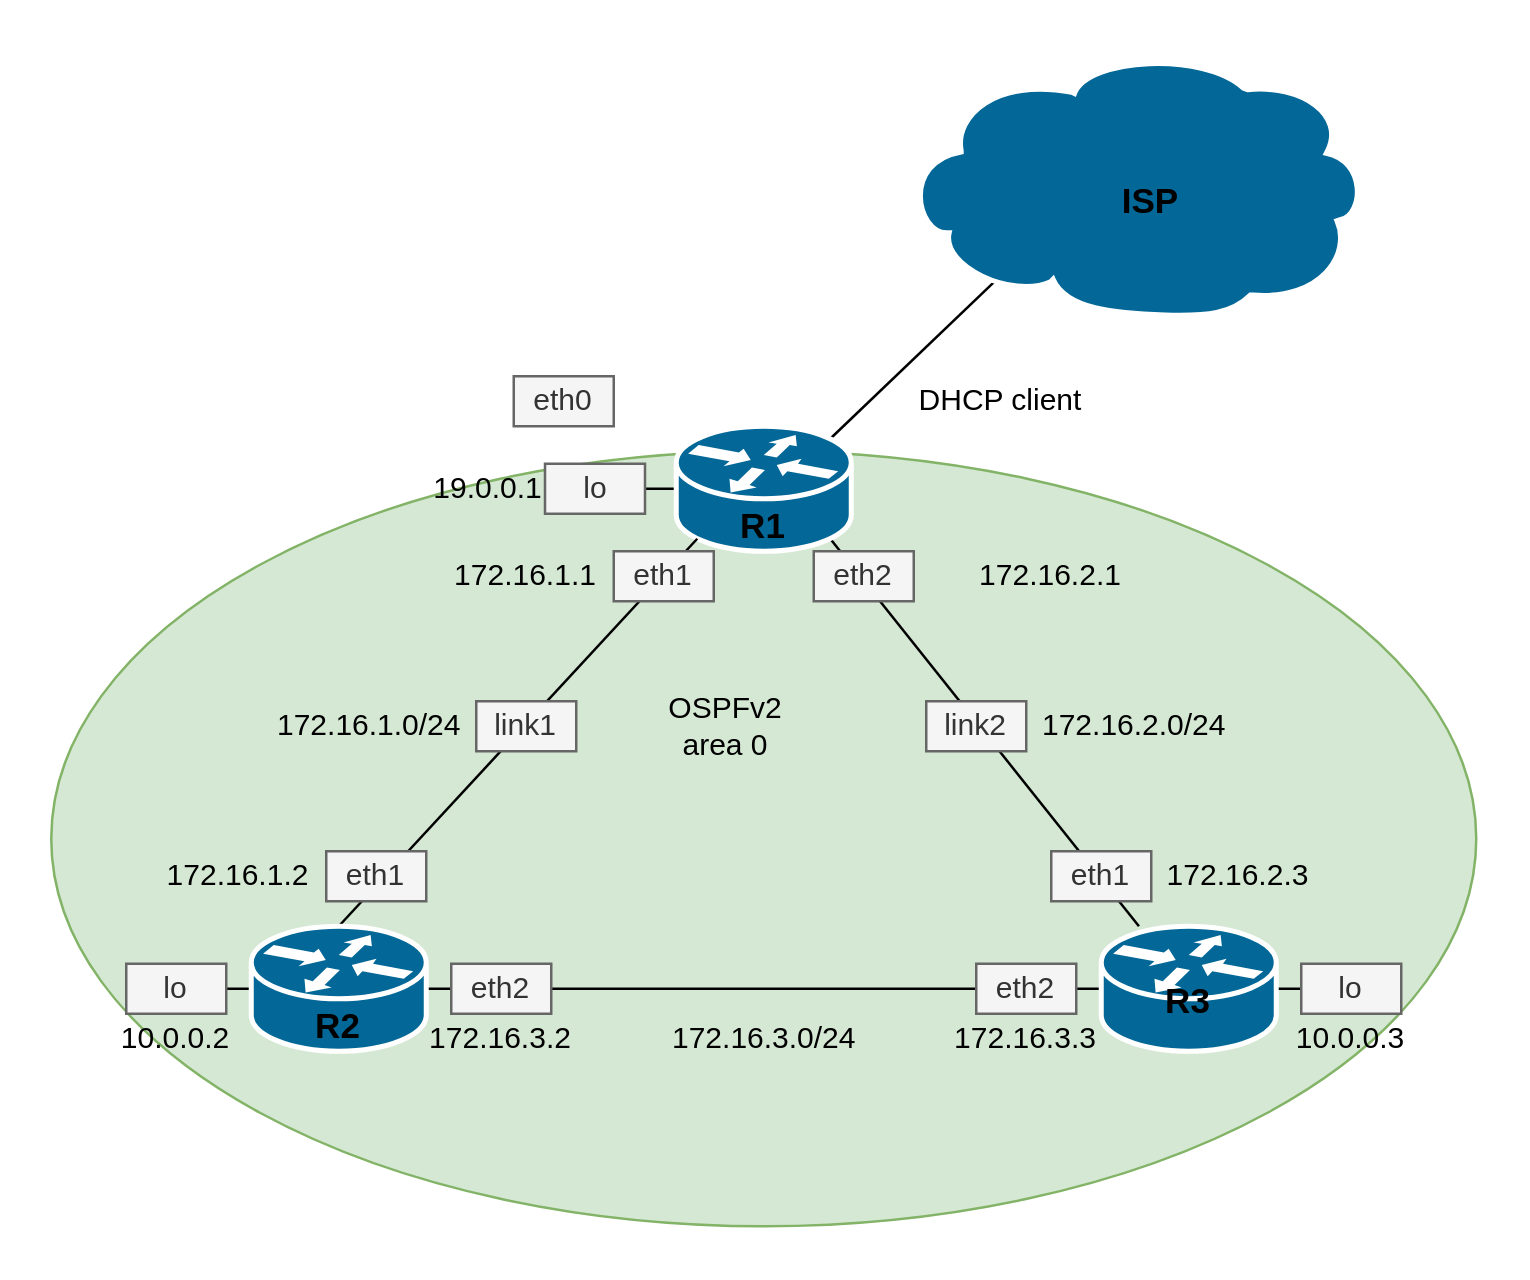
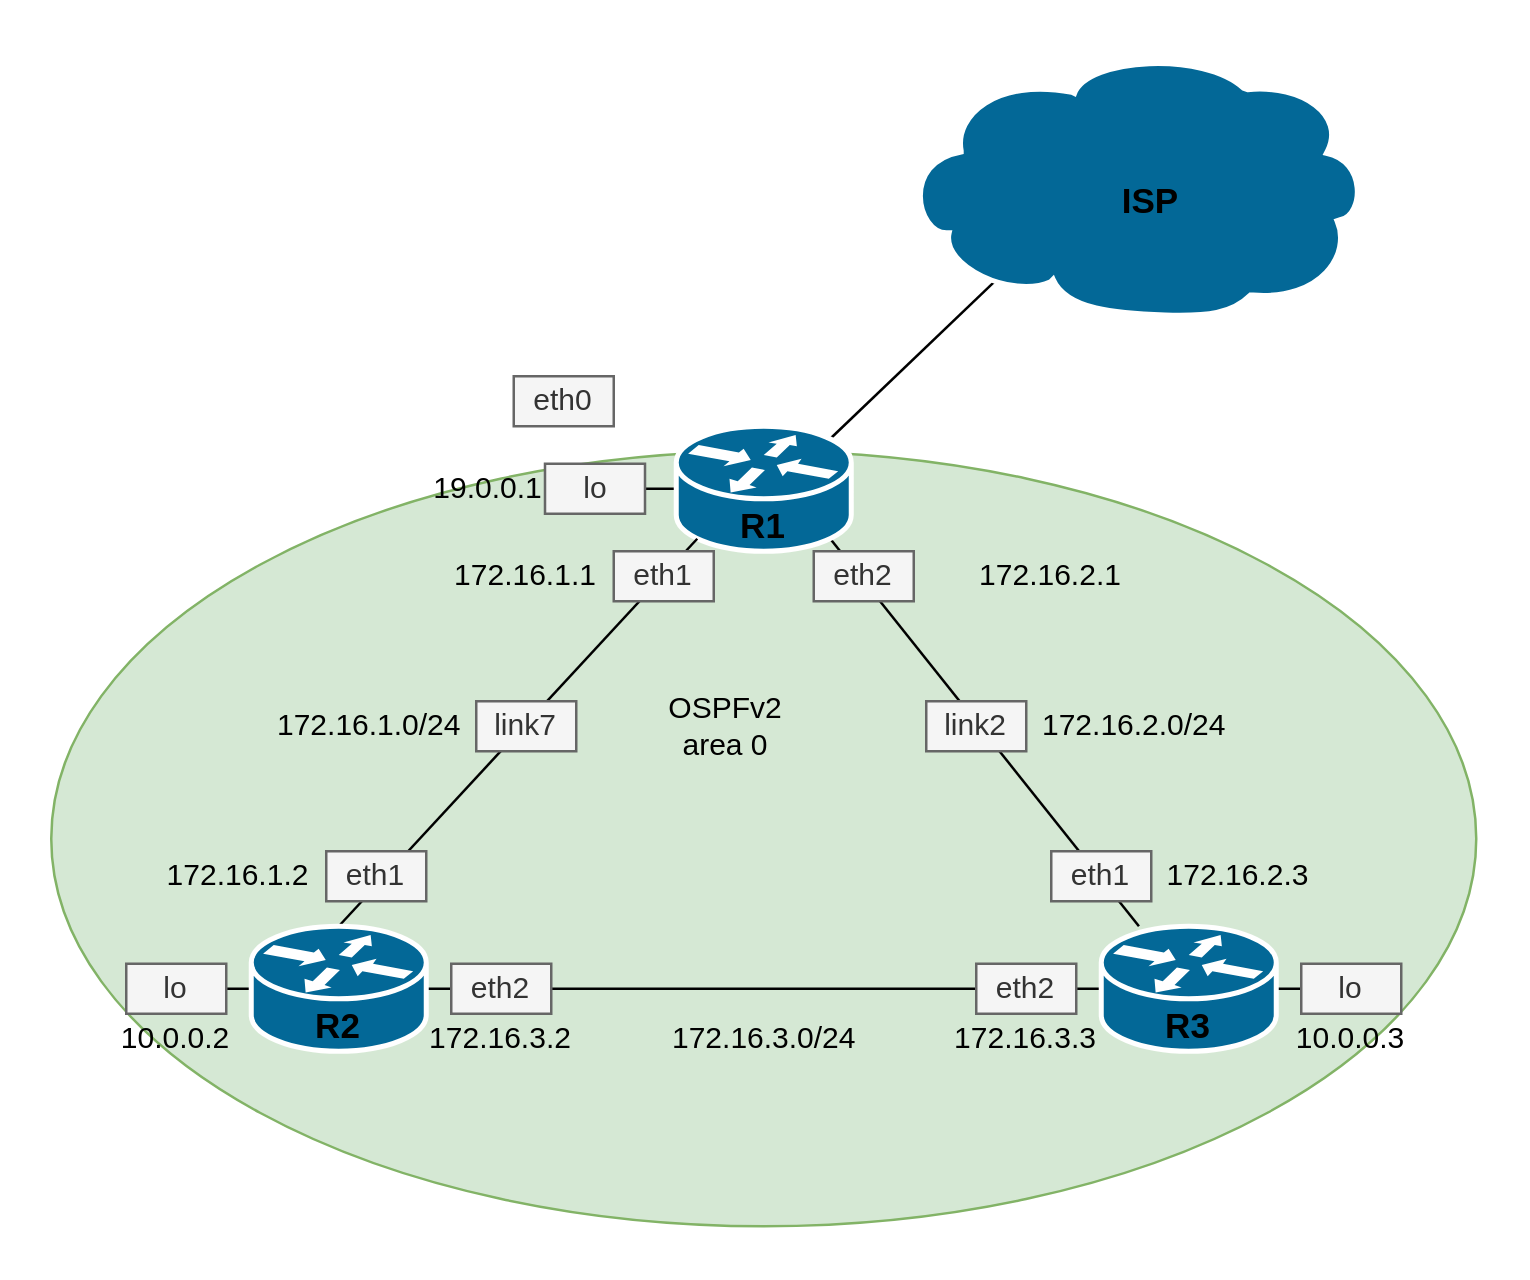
(1001, 401) -> none
(526, 726) -> (526, 726)
(1189, 1001) -> (1189, 1026)
